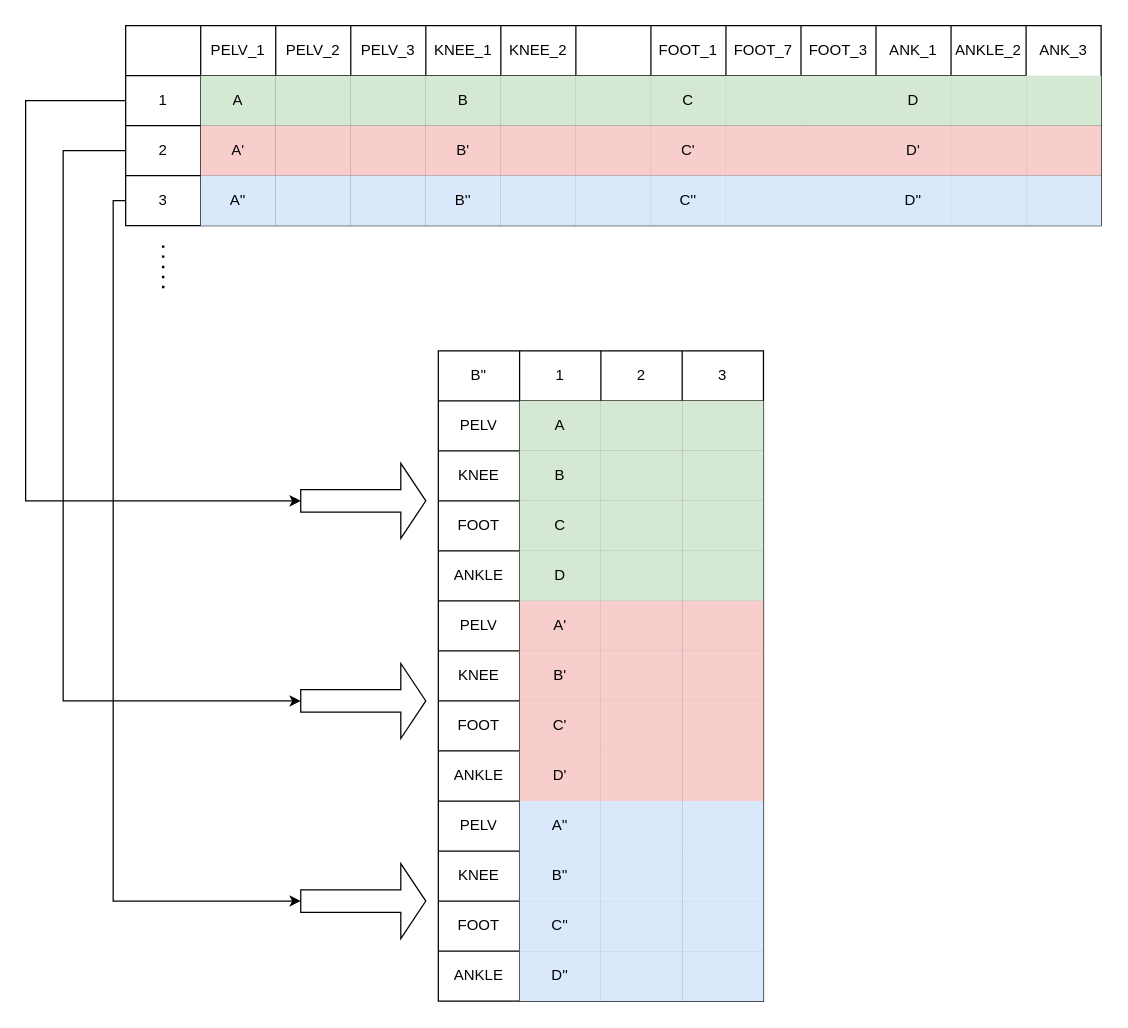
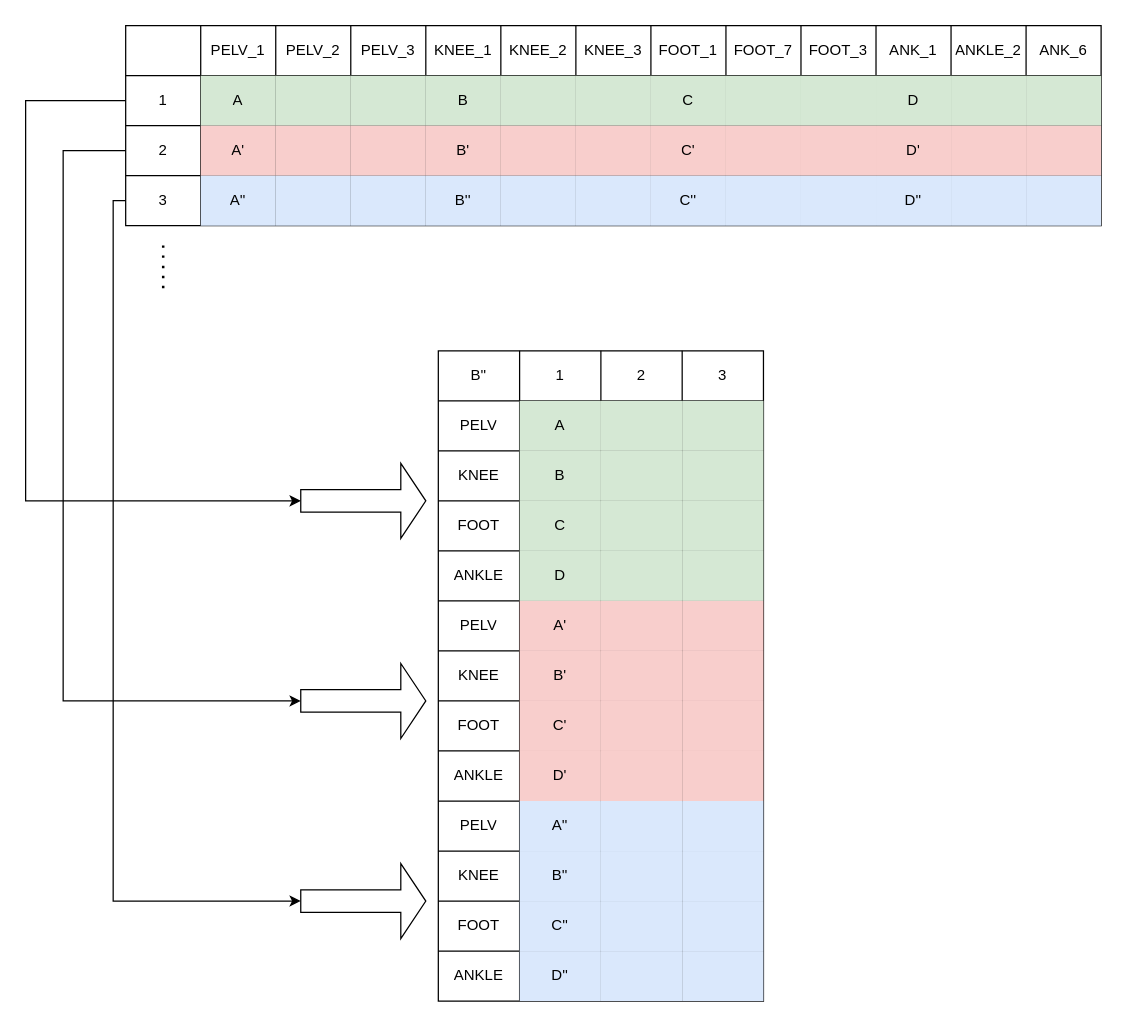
none -> (613, 51)
(1063, 51) -> (1063, 51)
